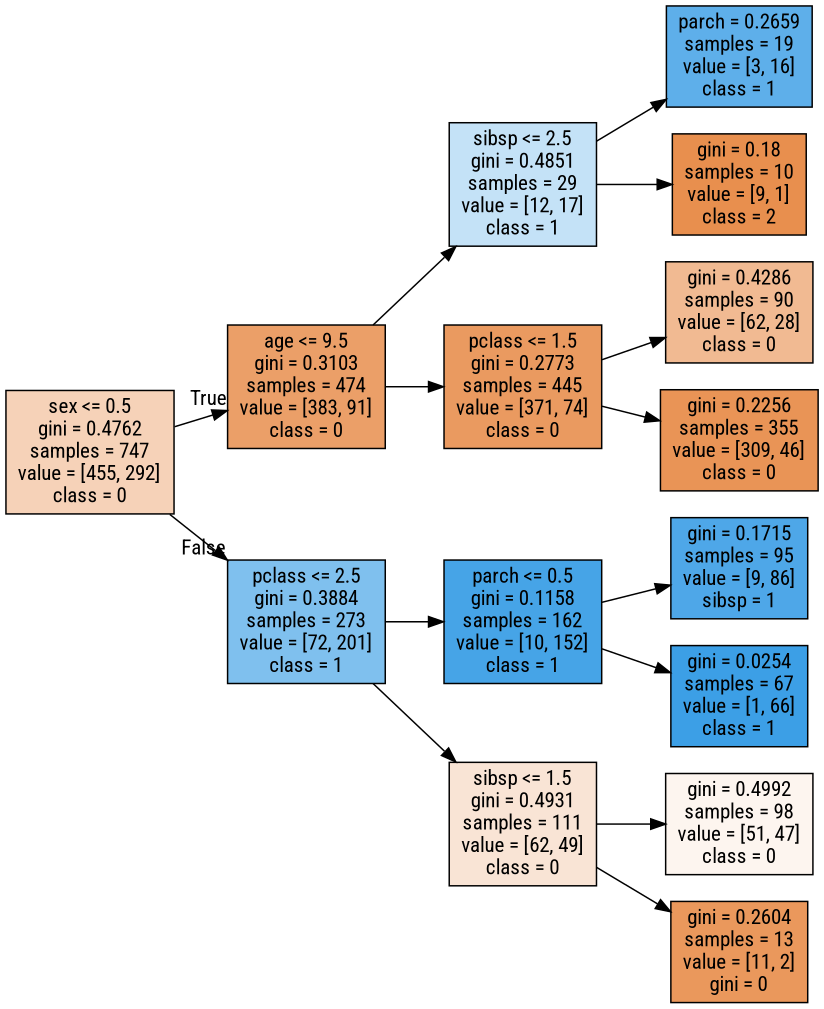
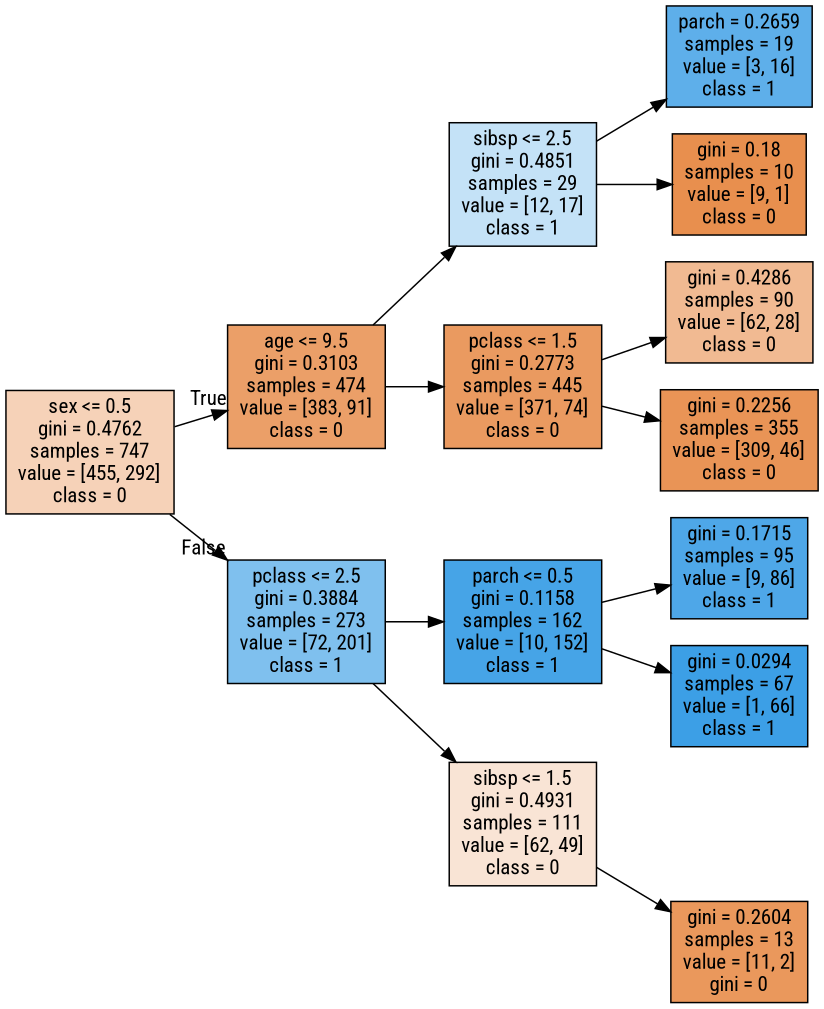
(739, 184) -> (739, 184)
(739, 568) -> (739, 568)
(739, 696) -> (739, 696)
(739, 824) -> none
